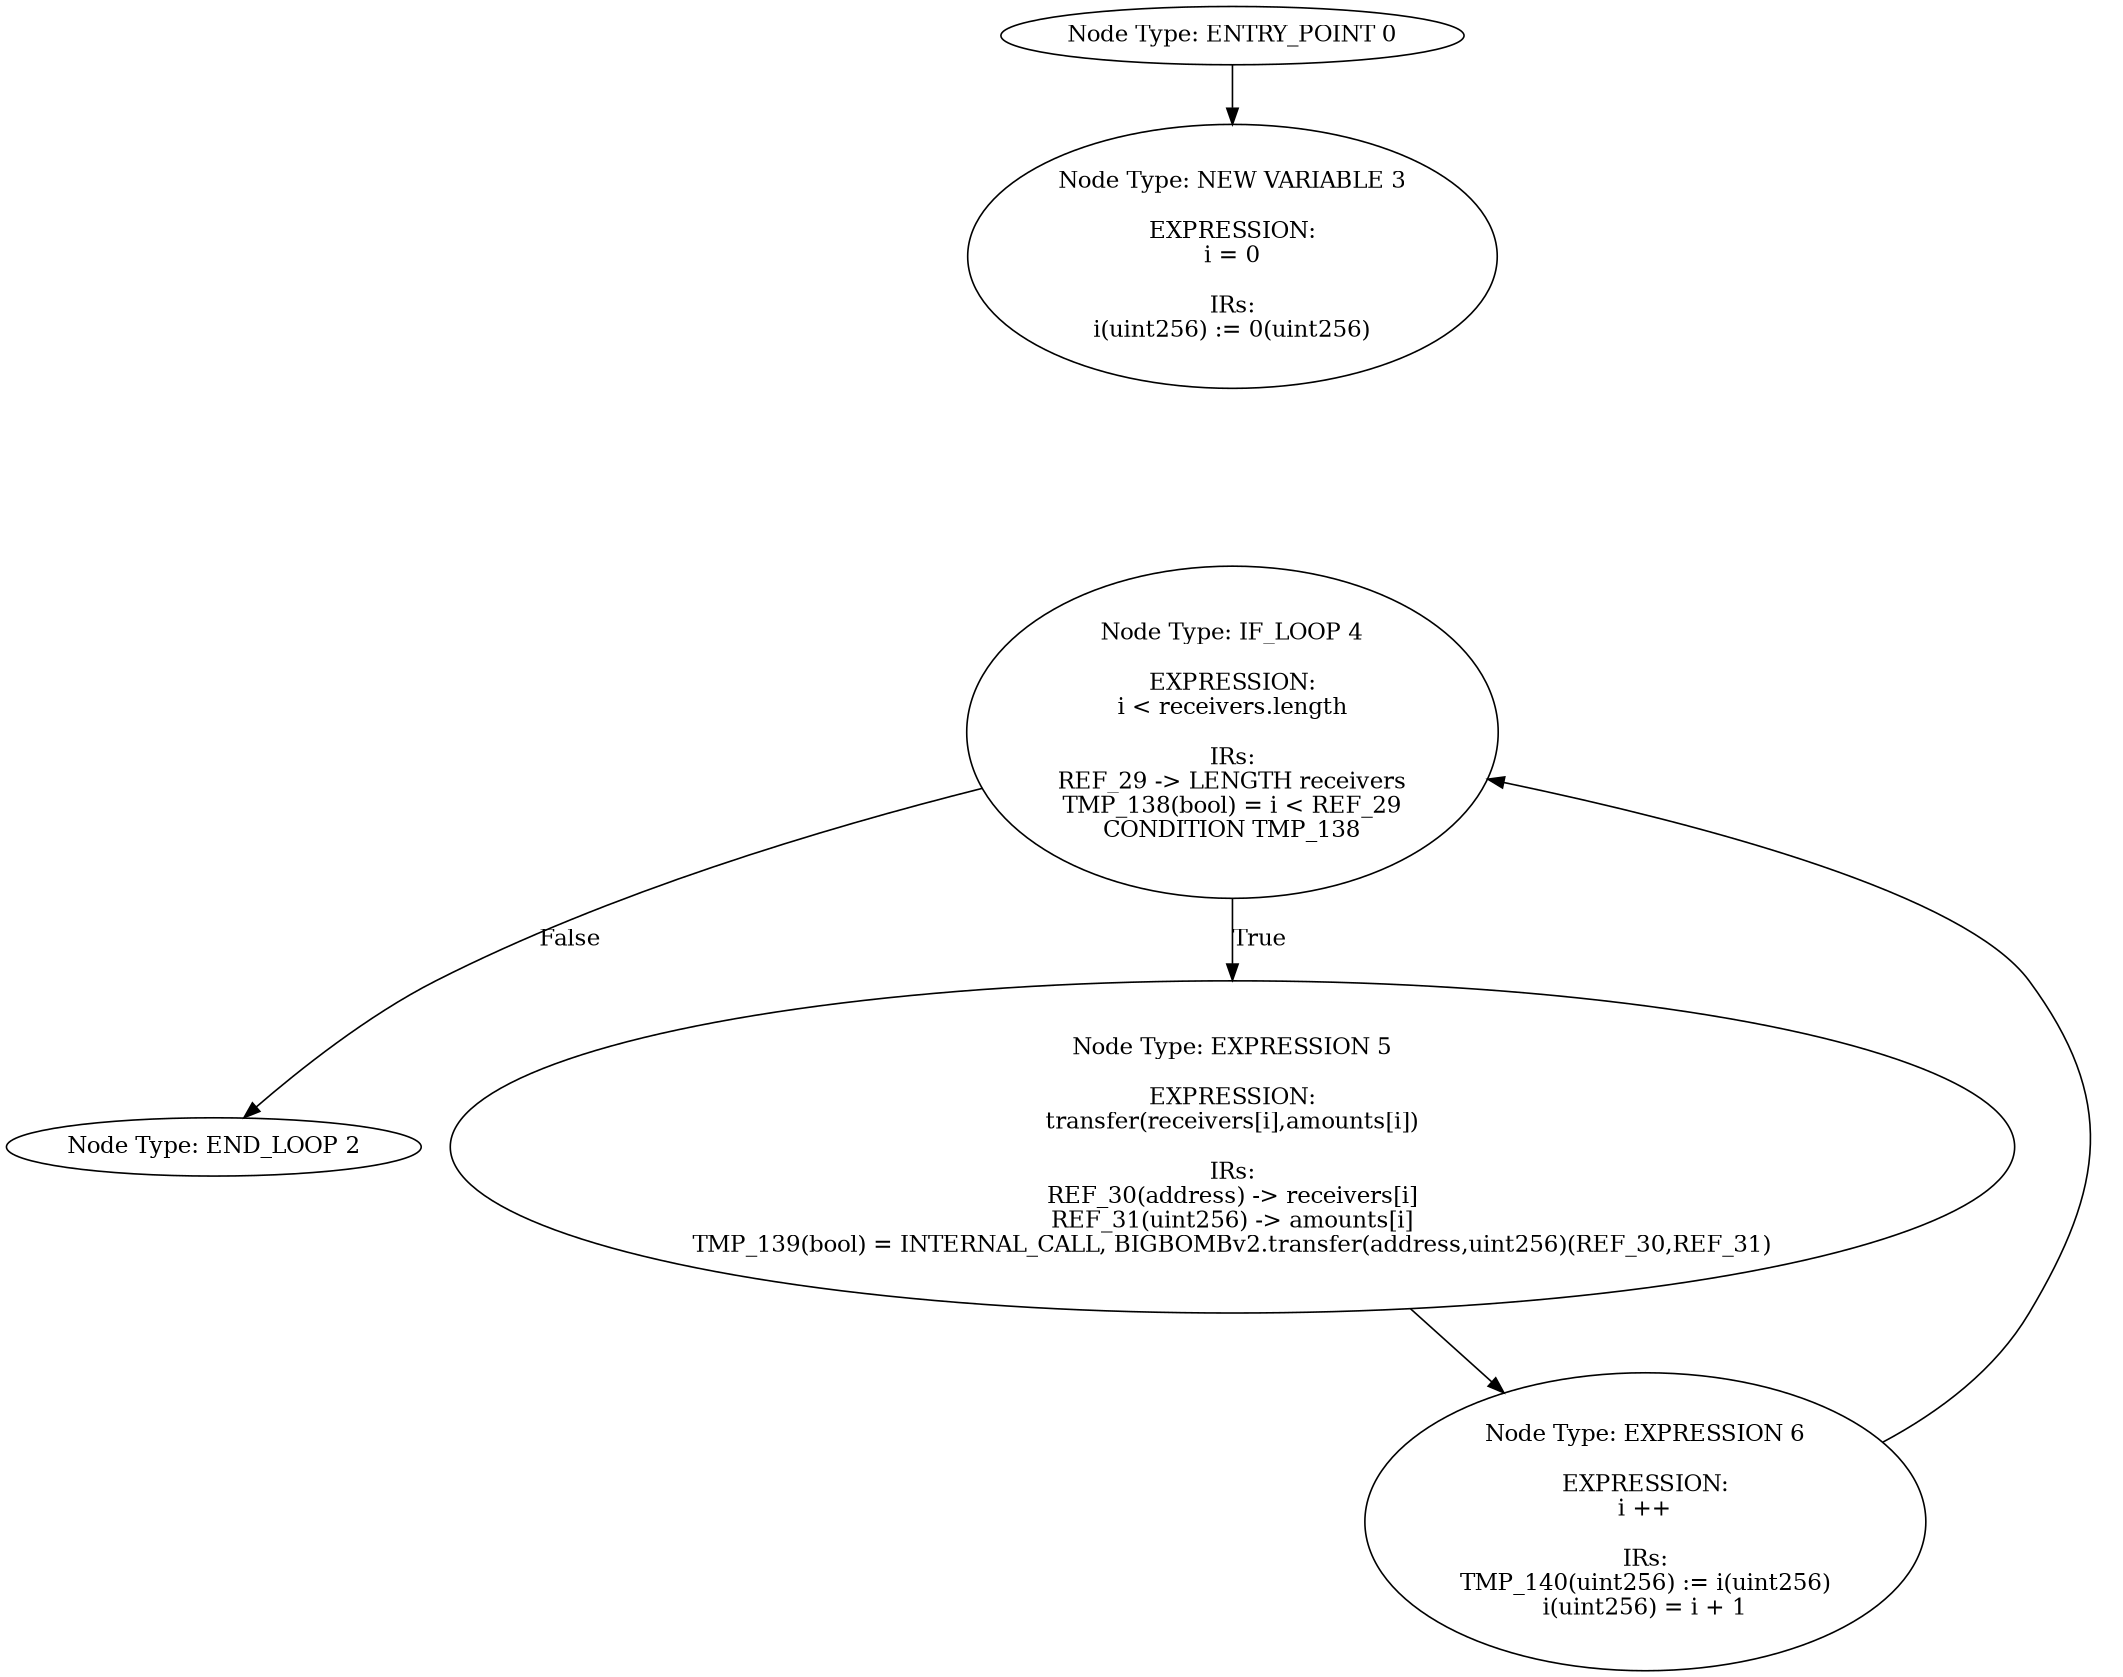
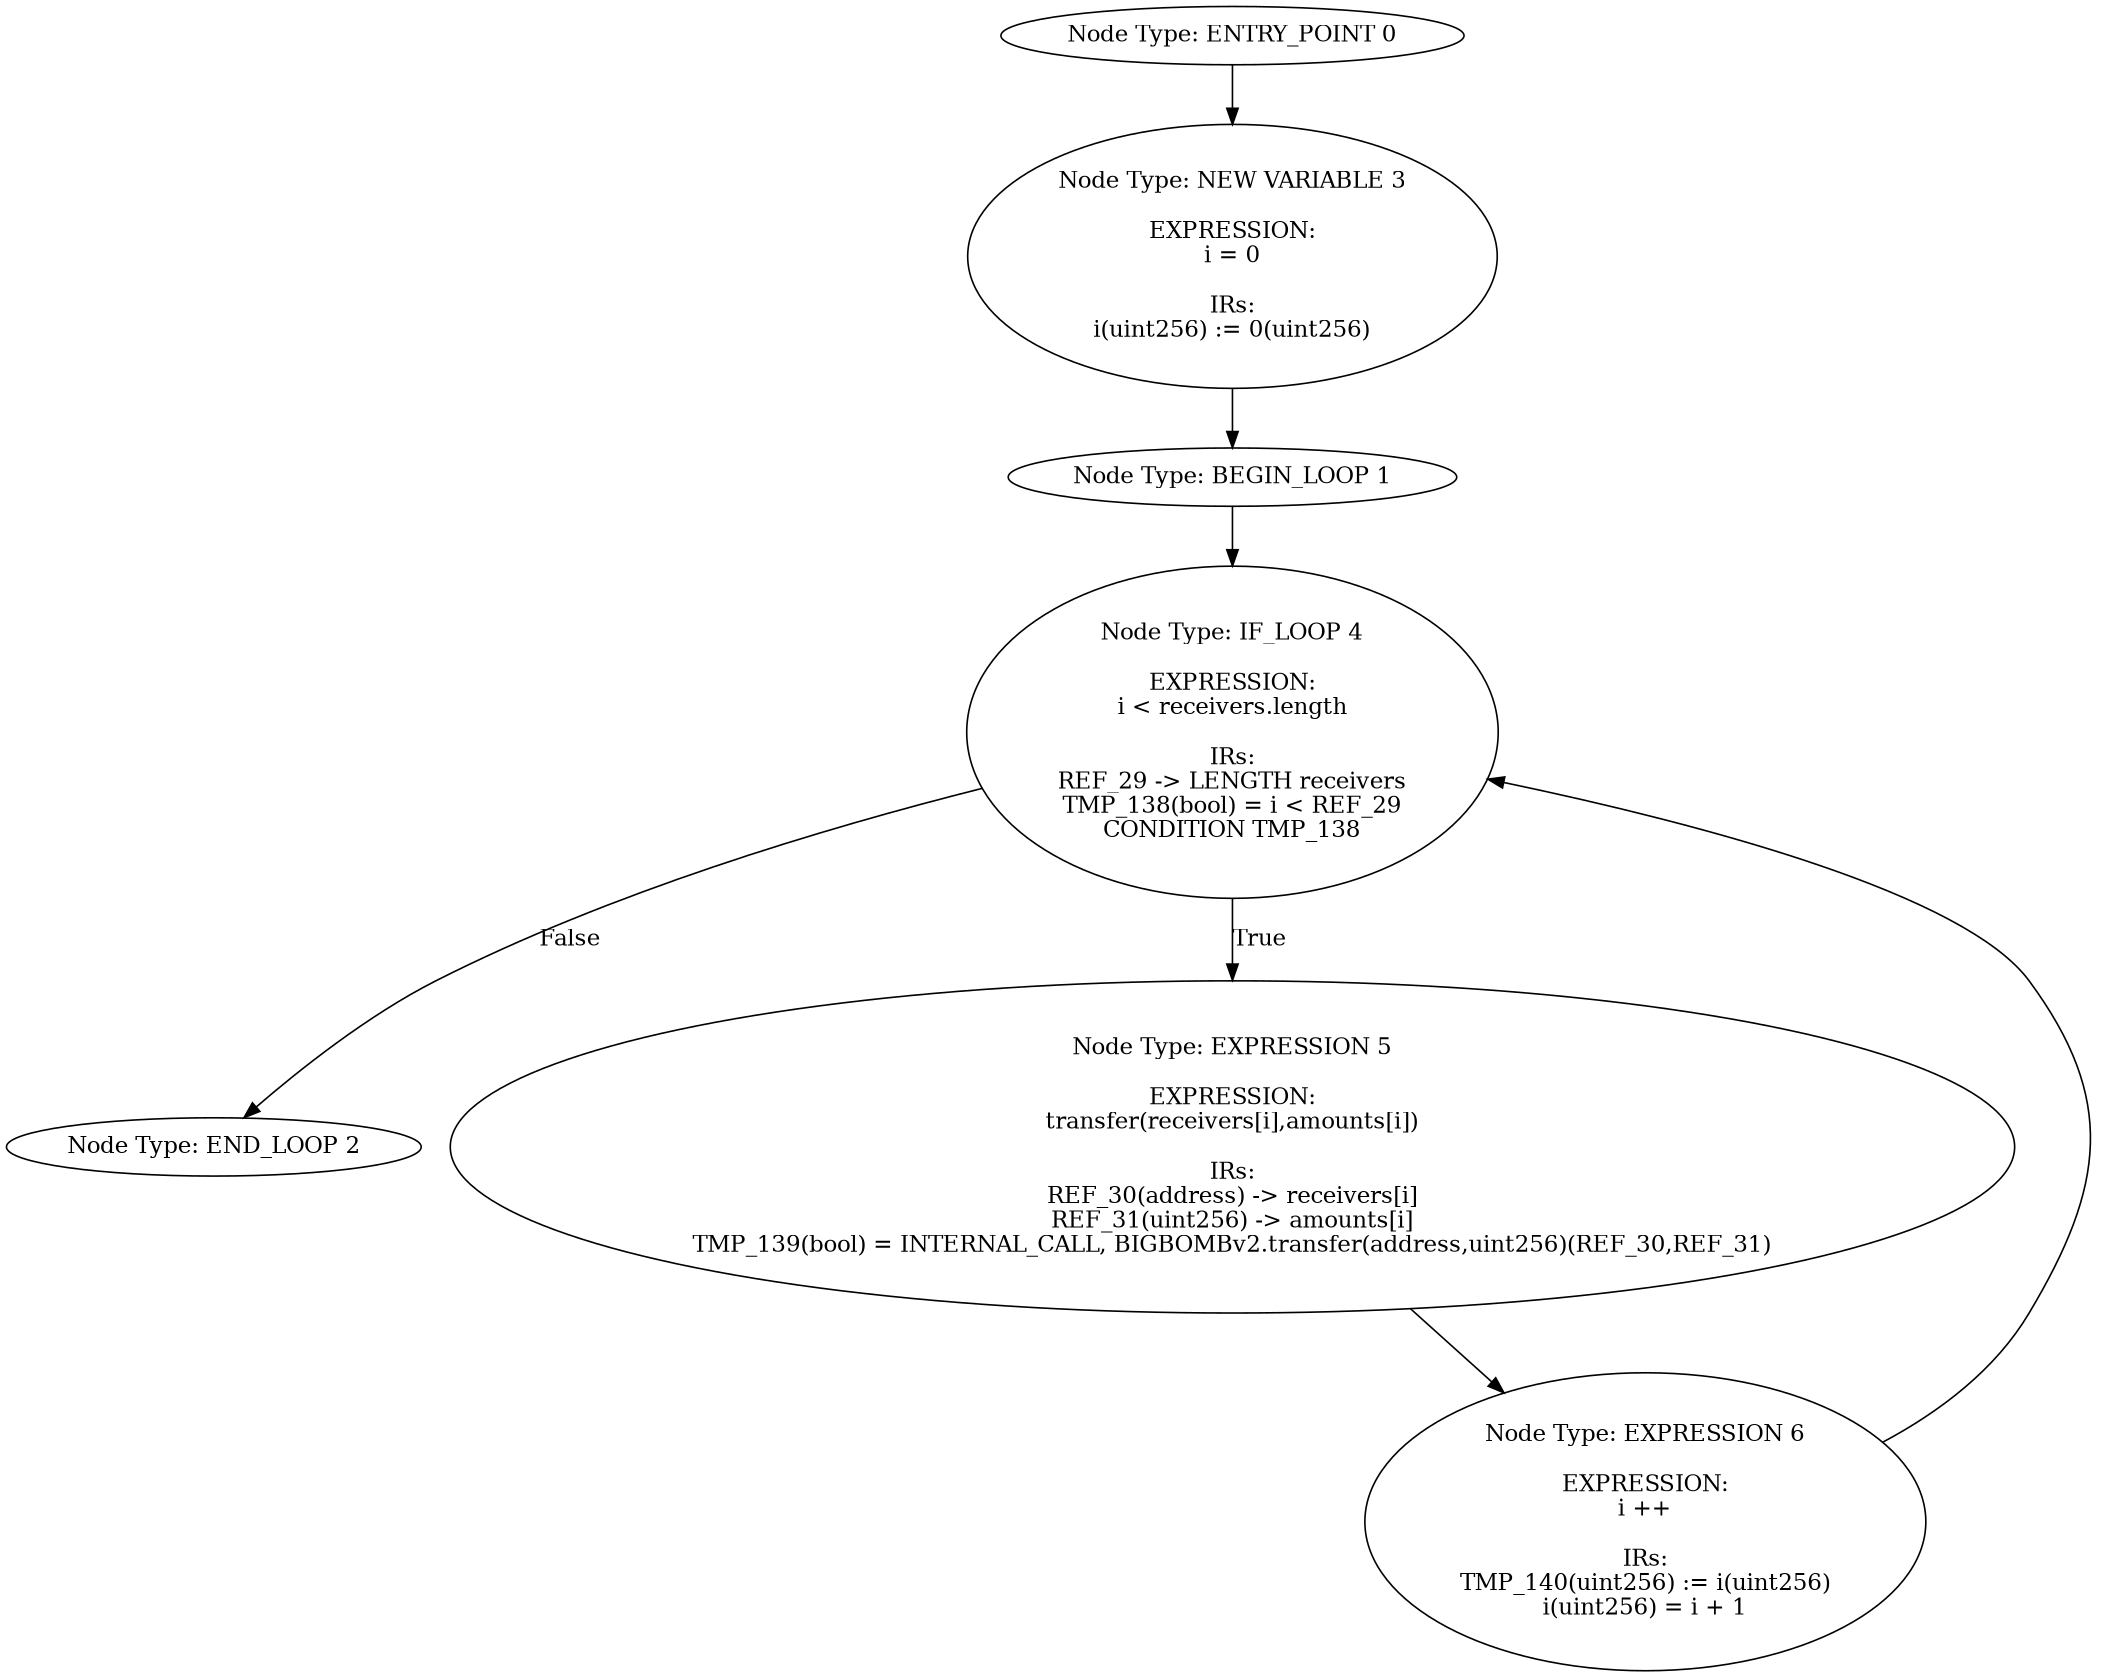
none -> (1232, 477)
